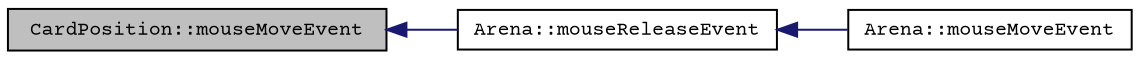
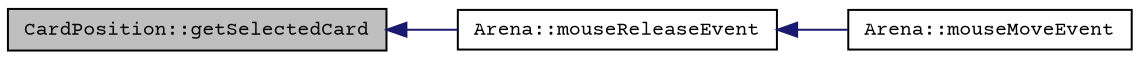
(197, 30) -> (197, 30)
